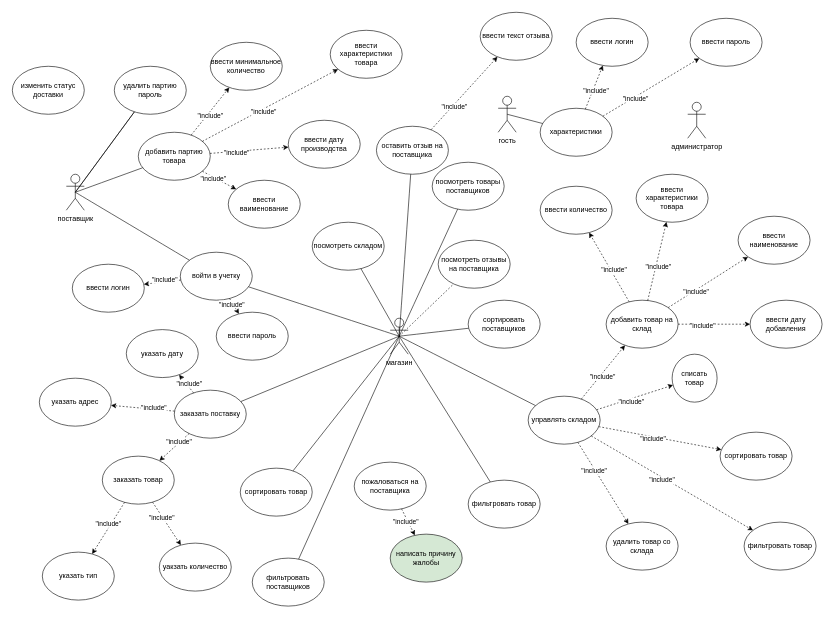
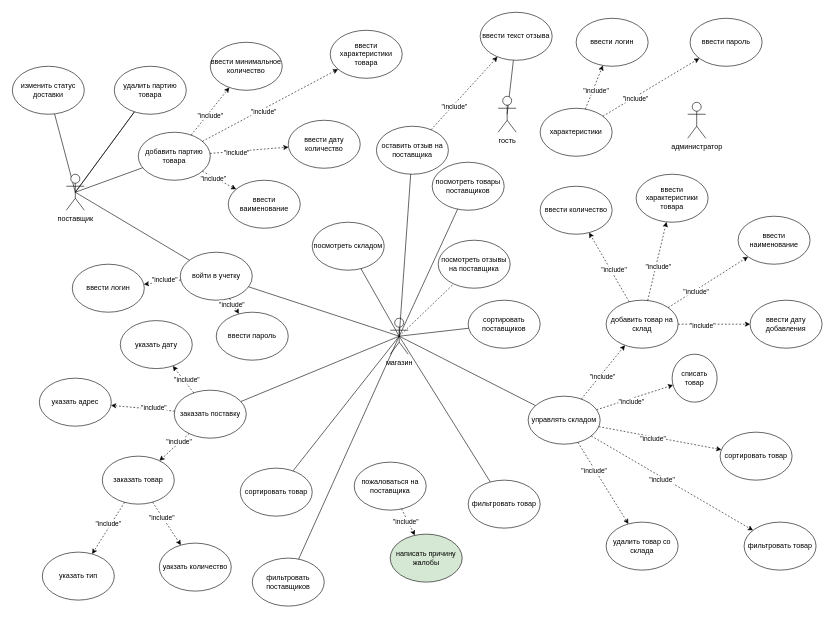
(150, 90) -> (150, 90)
(528, 120) -> (511, 82)
(324, 144) -> (324, 144)
none -> (64, 149)
(162, 354) -> (156, 345)
